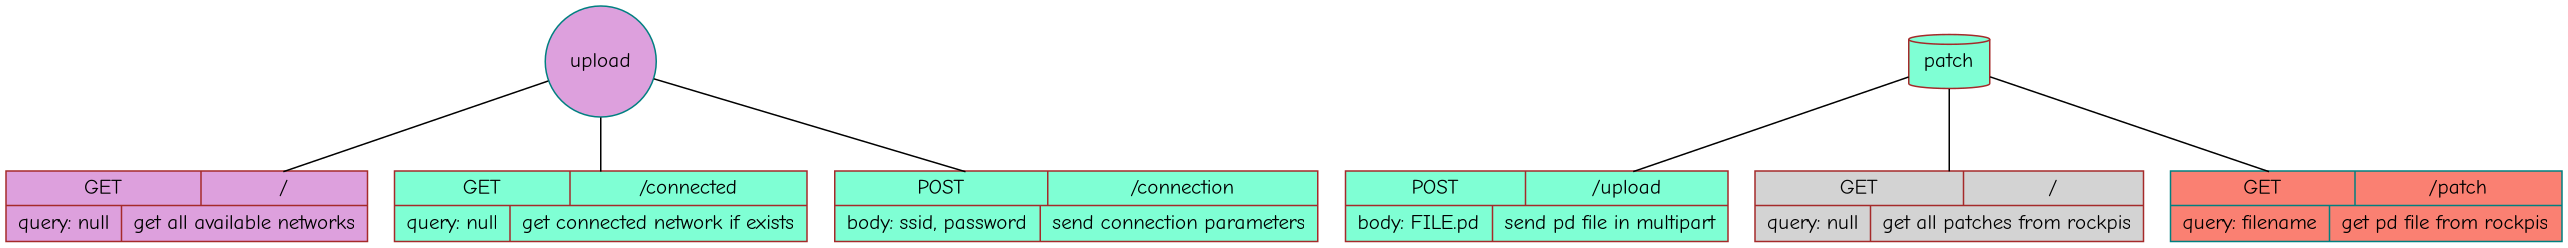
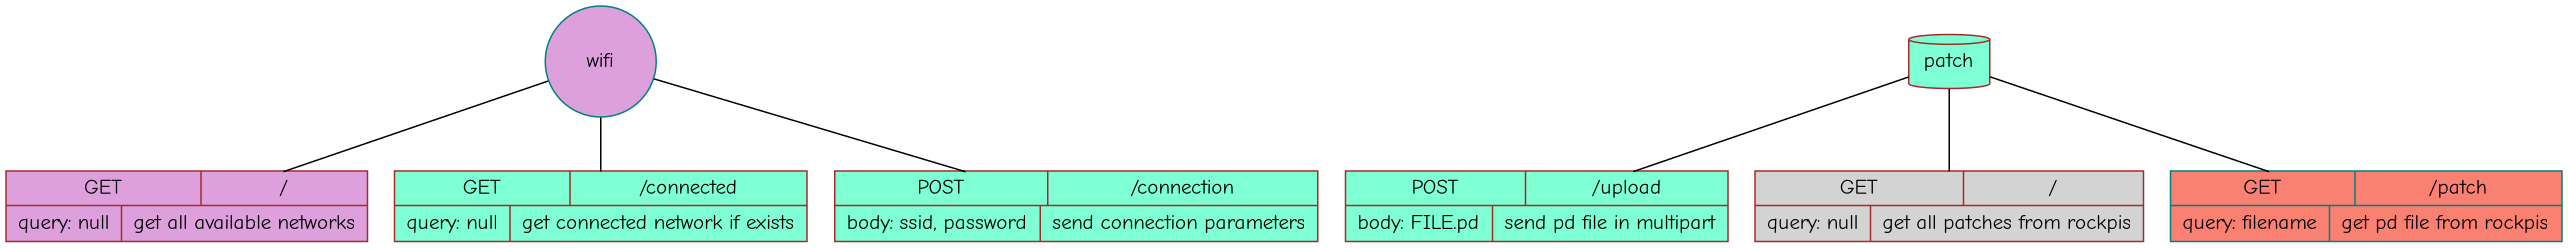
(601, 62) -> (601, 62)
